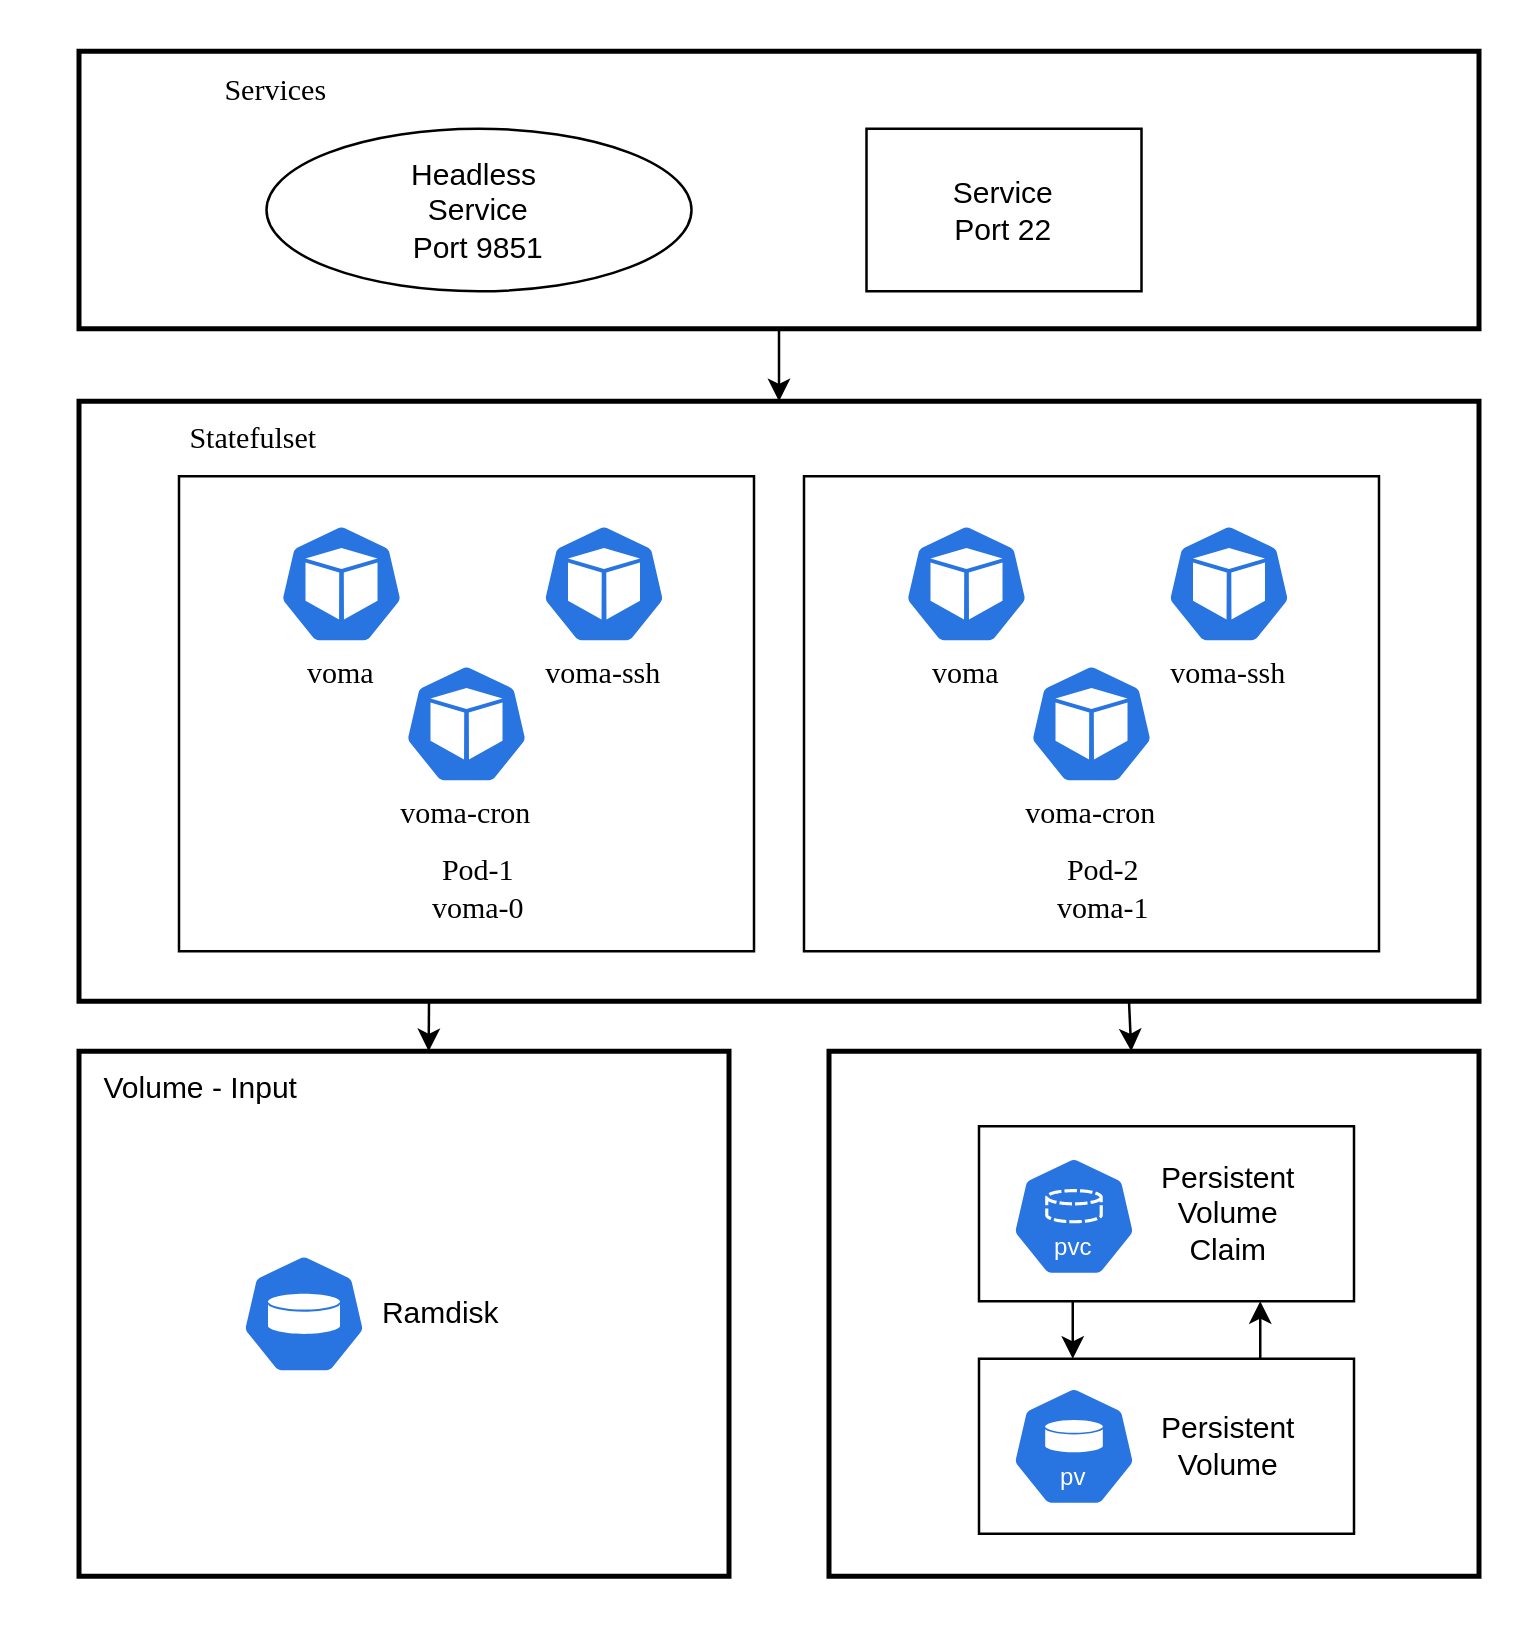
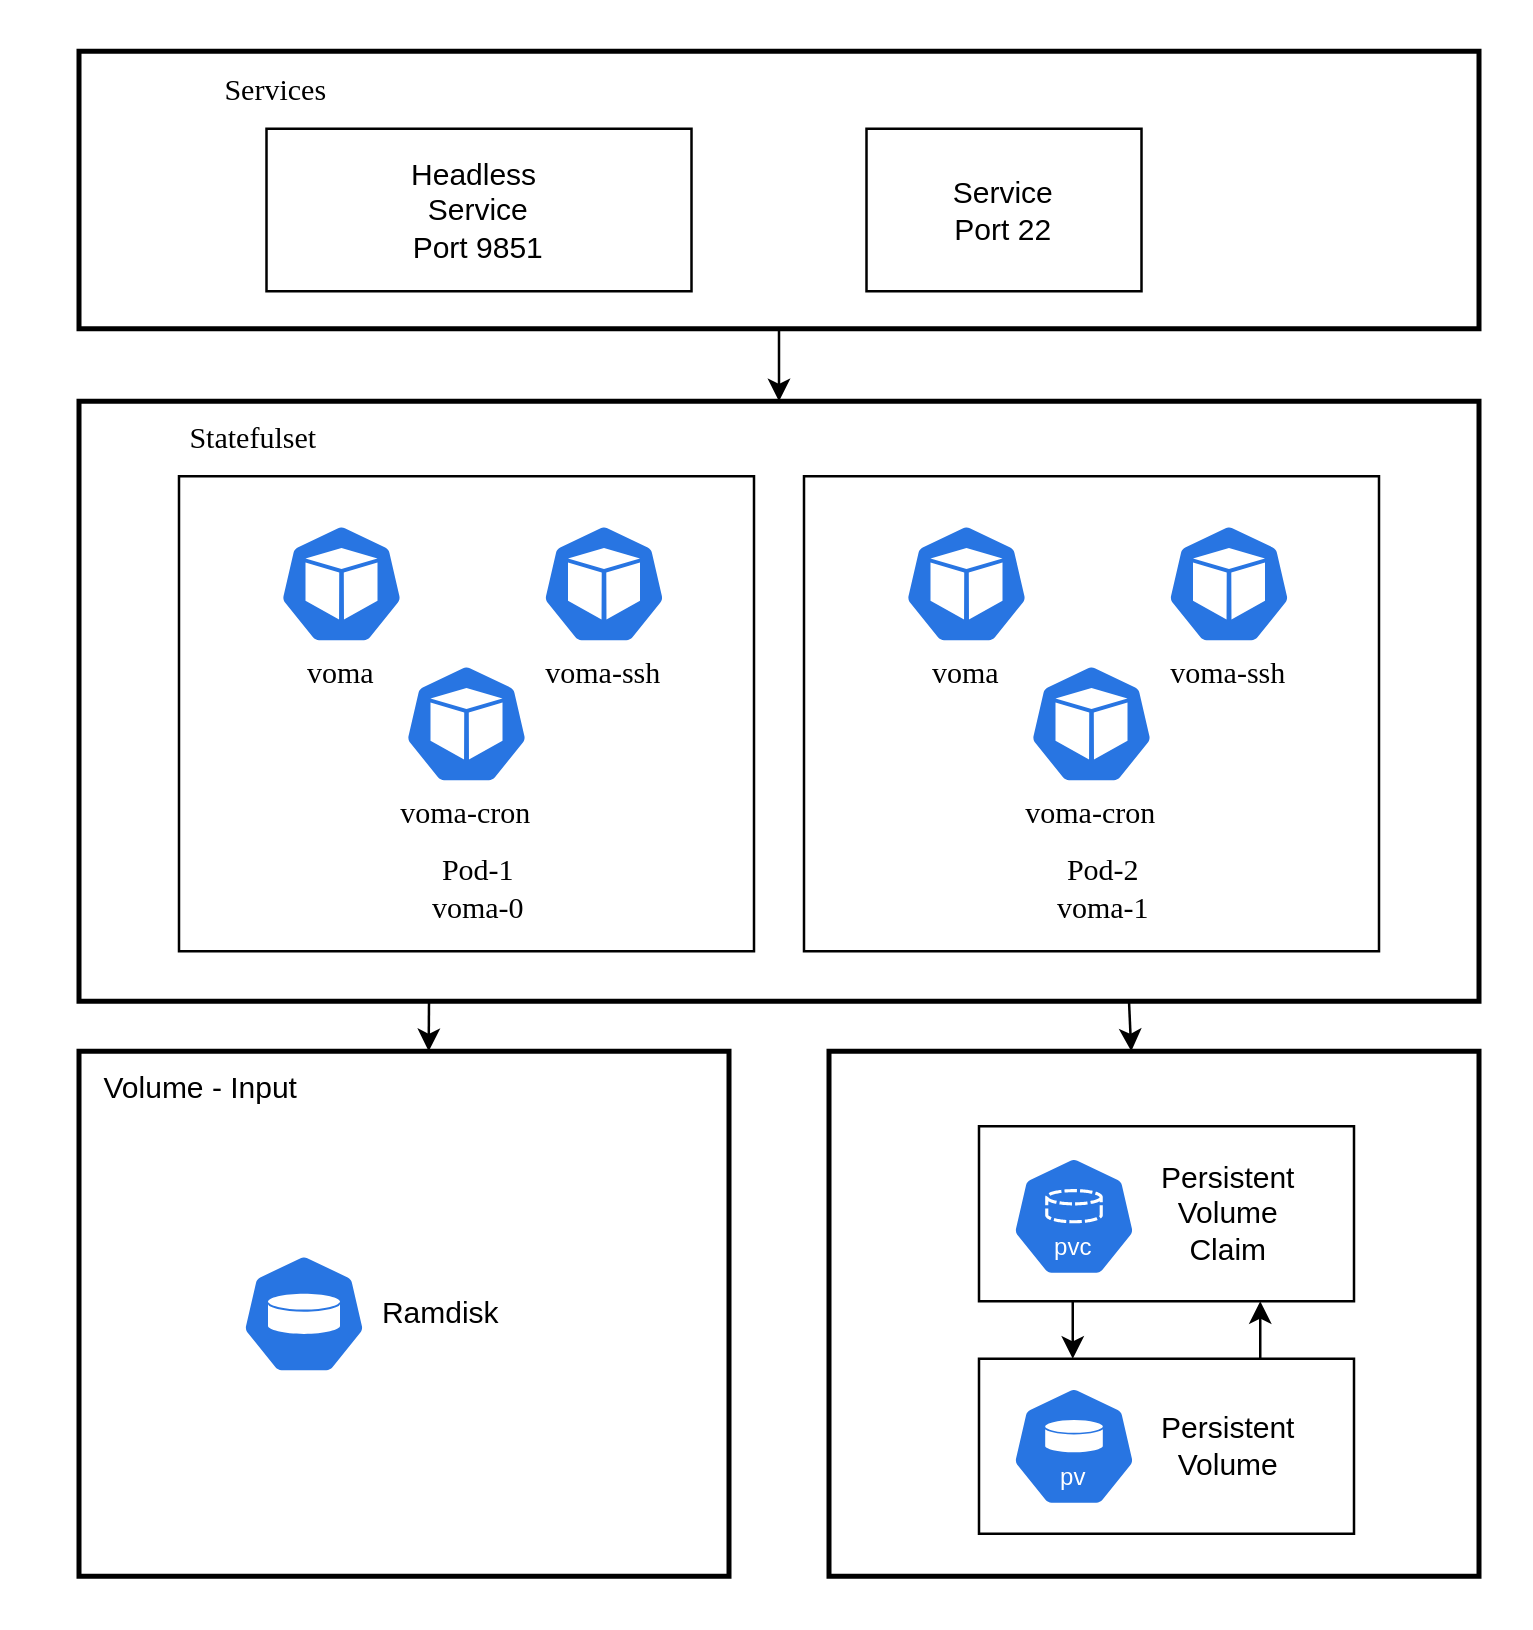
(479, 210) -> (479, 210)
